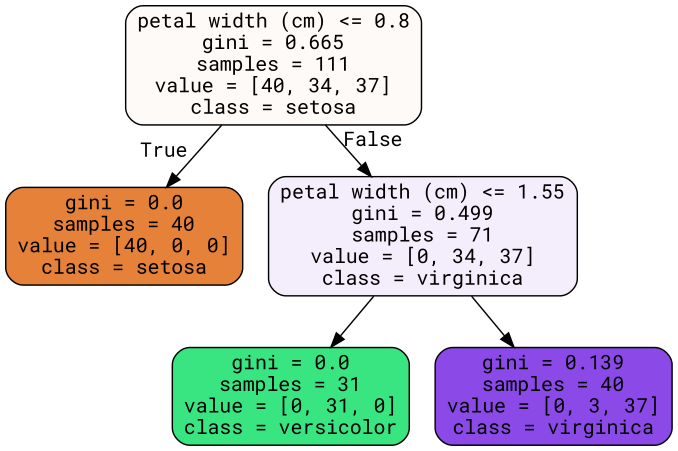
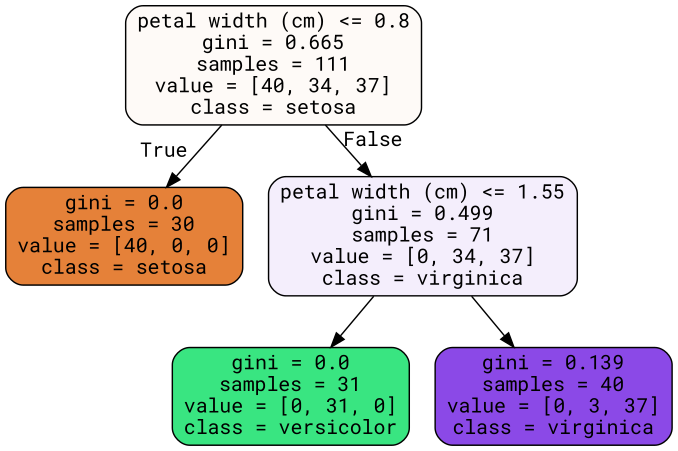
(124, 236) -> (124, 236)
